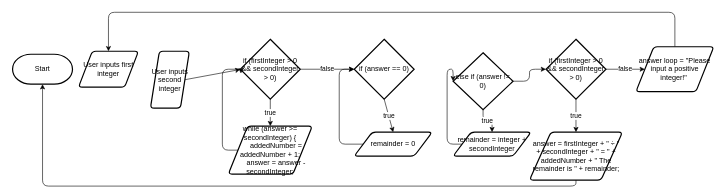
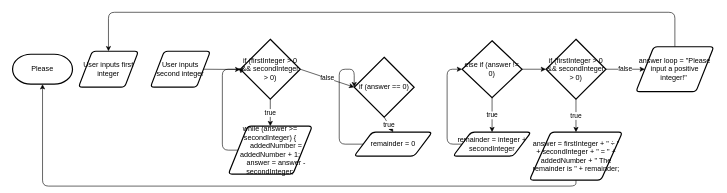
(42, 69) -> (42, 69)
(384, 69) -> (384, 87)
(170, 80) -> (180, 69)
(483, 81) -> (492, 69)
